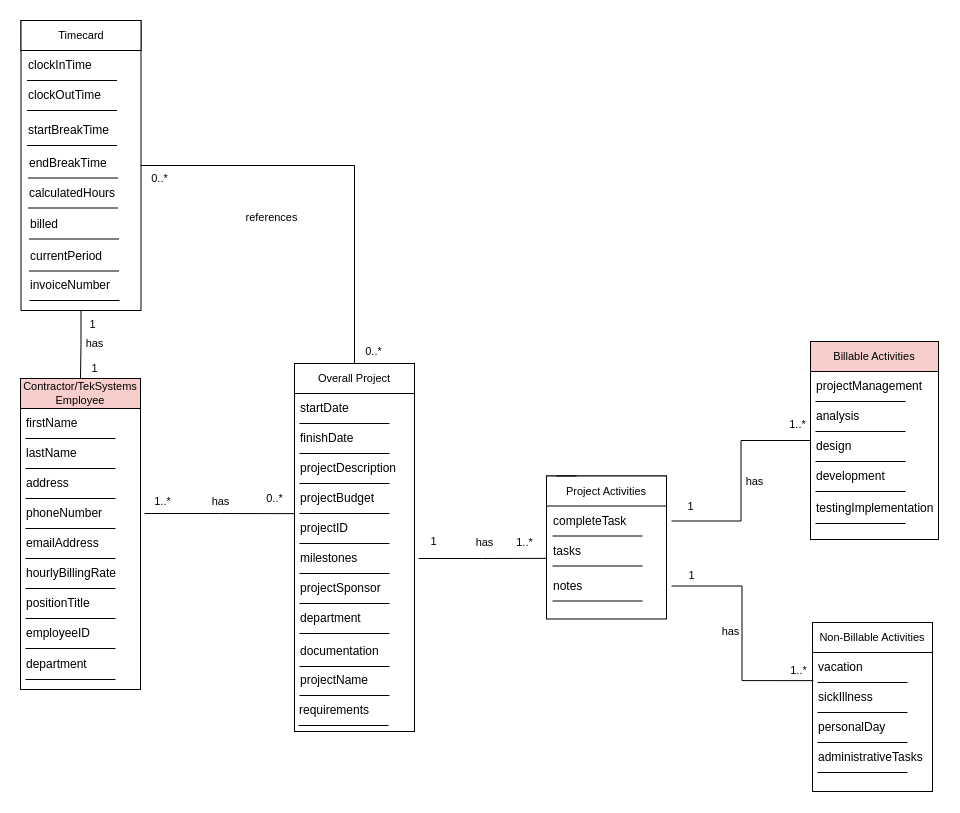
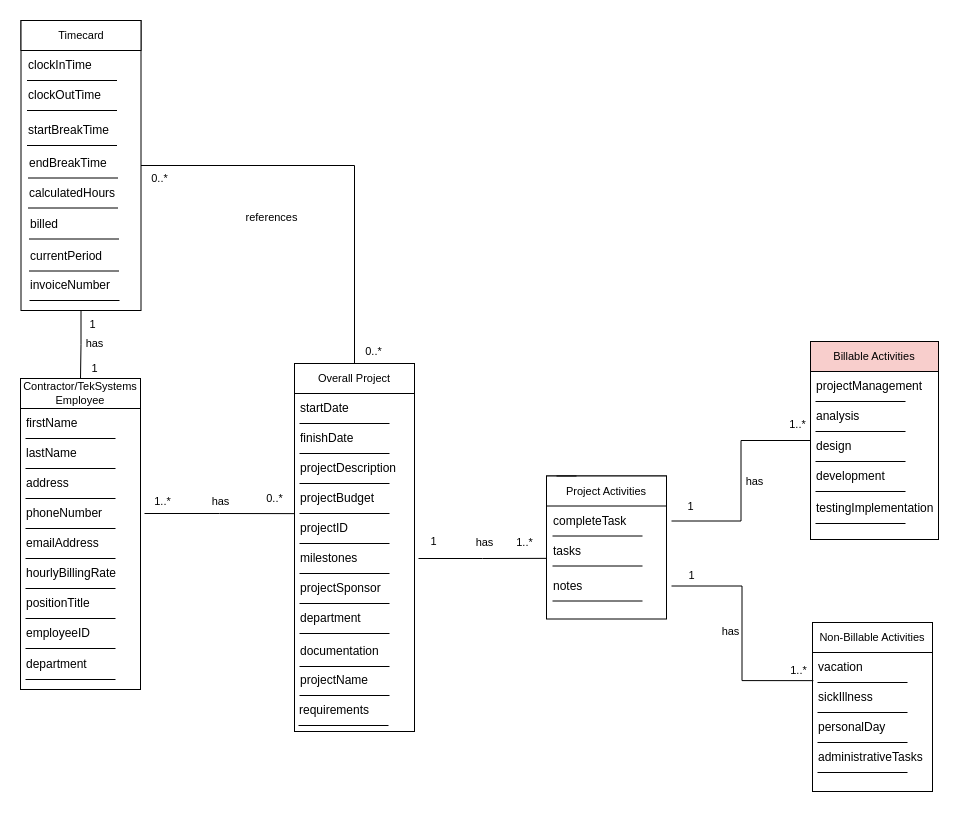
(81, 394) -> (81, 394)
